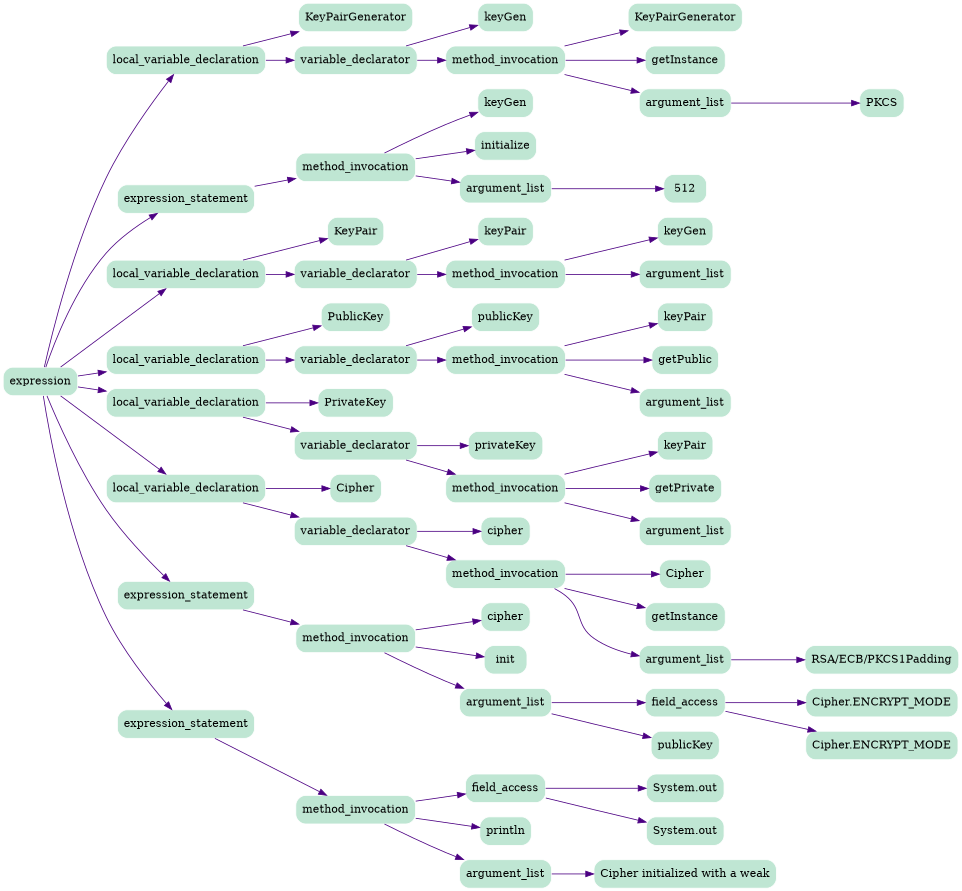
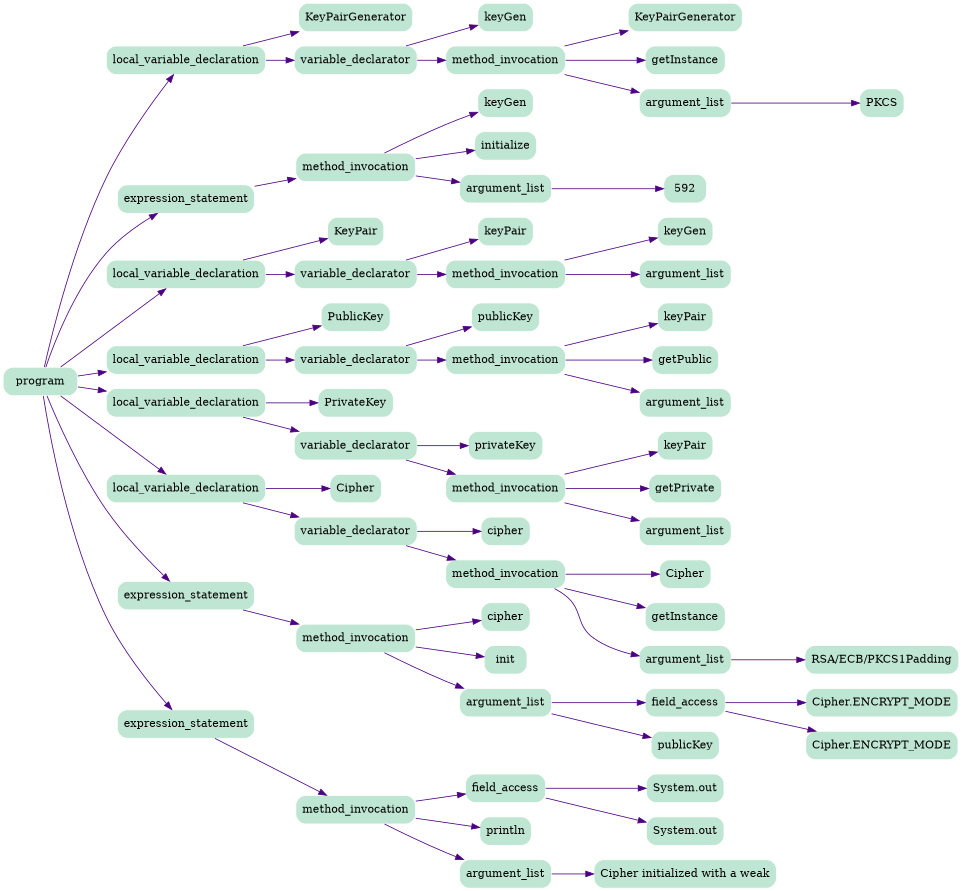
(685, 189) -> (685, 189)
(40, 381) -> (40, 381)
